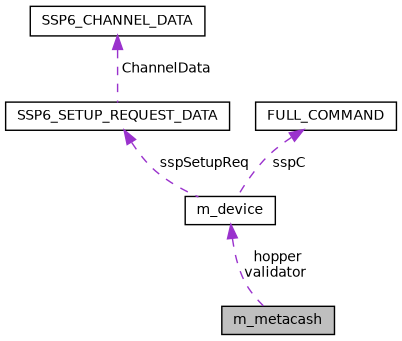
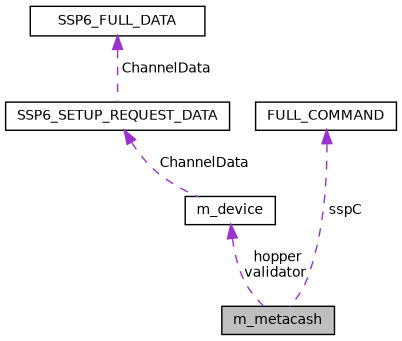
(118, 21) -> (118, 21)
(203, 163) -> (203, 163)
(261, 164) -> (320, 229)
